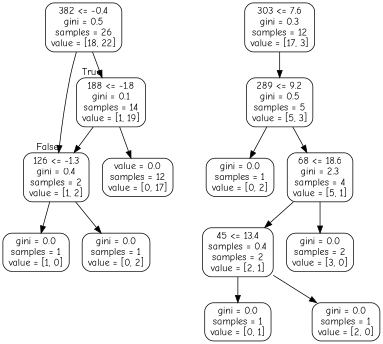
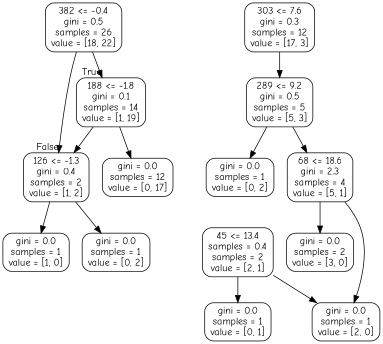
(138, 177) -> (138, 177)
(282, 212) -> (364, 247)
